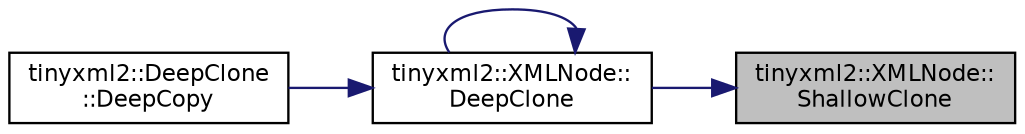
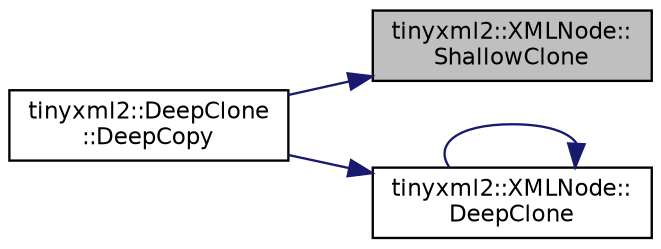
(682, 88) -> (319, 88)
